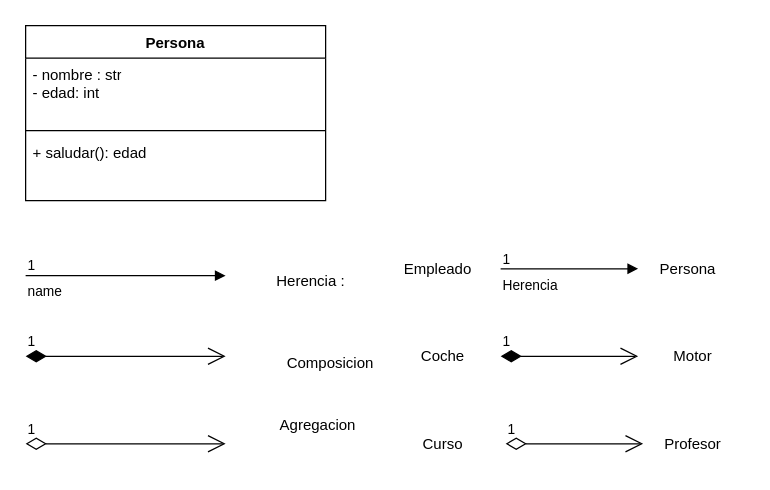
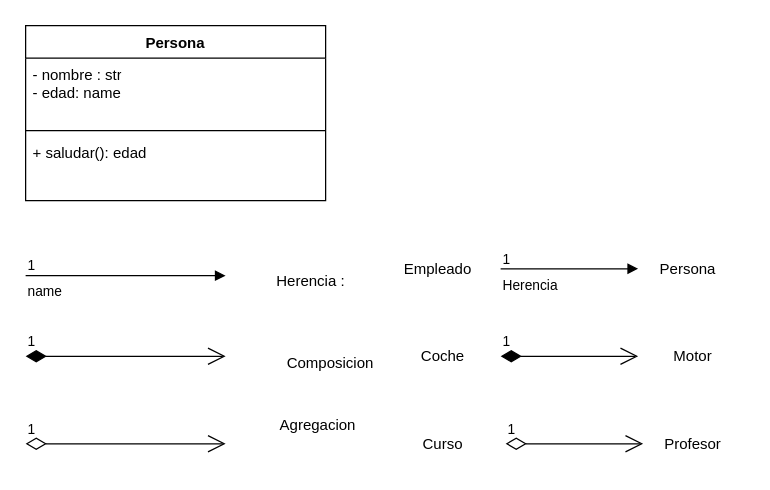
(84, 85) -> (84, 85)
